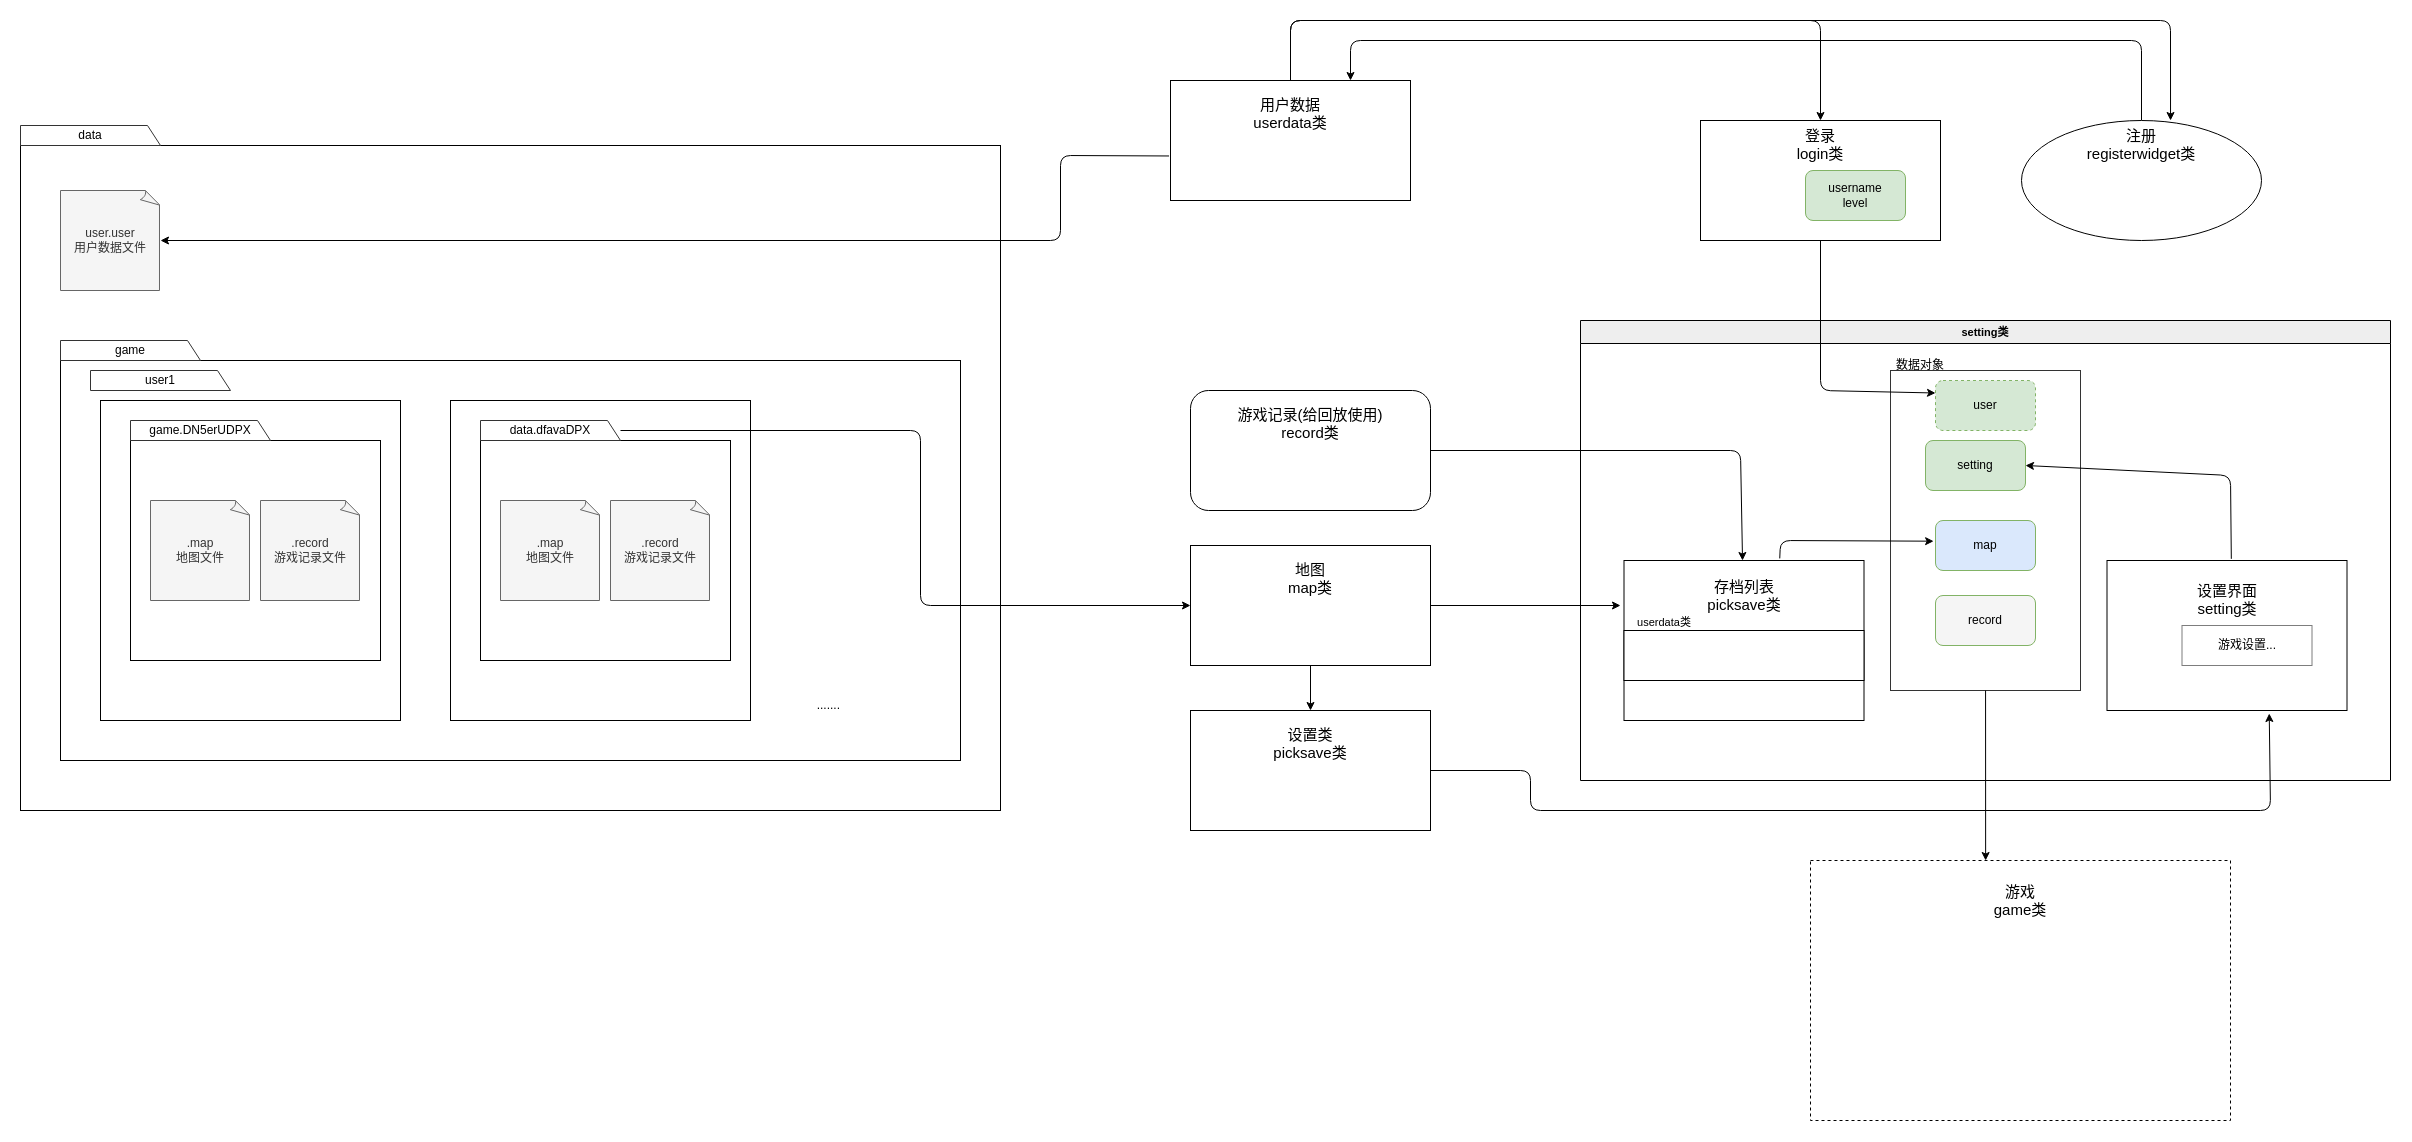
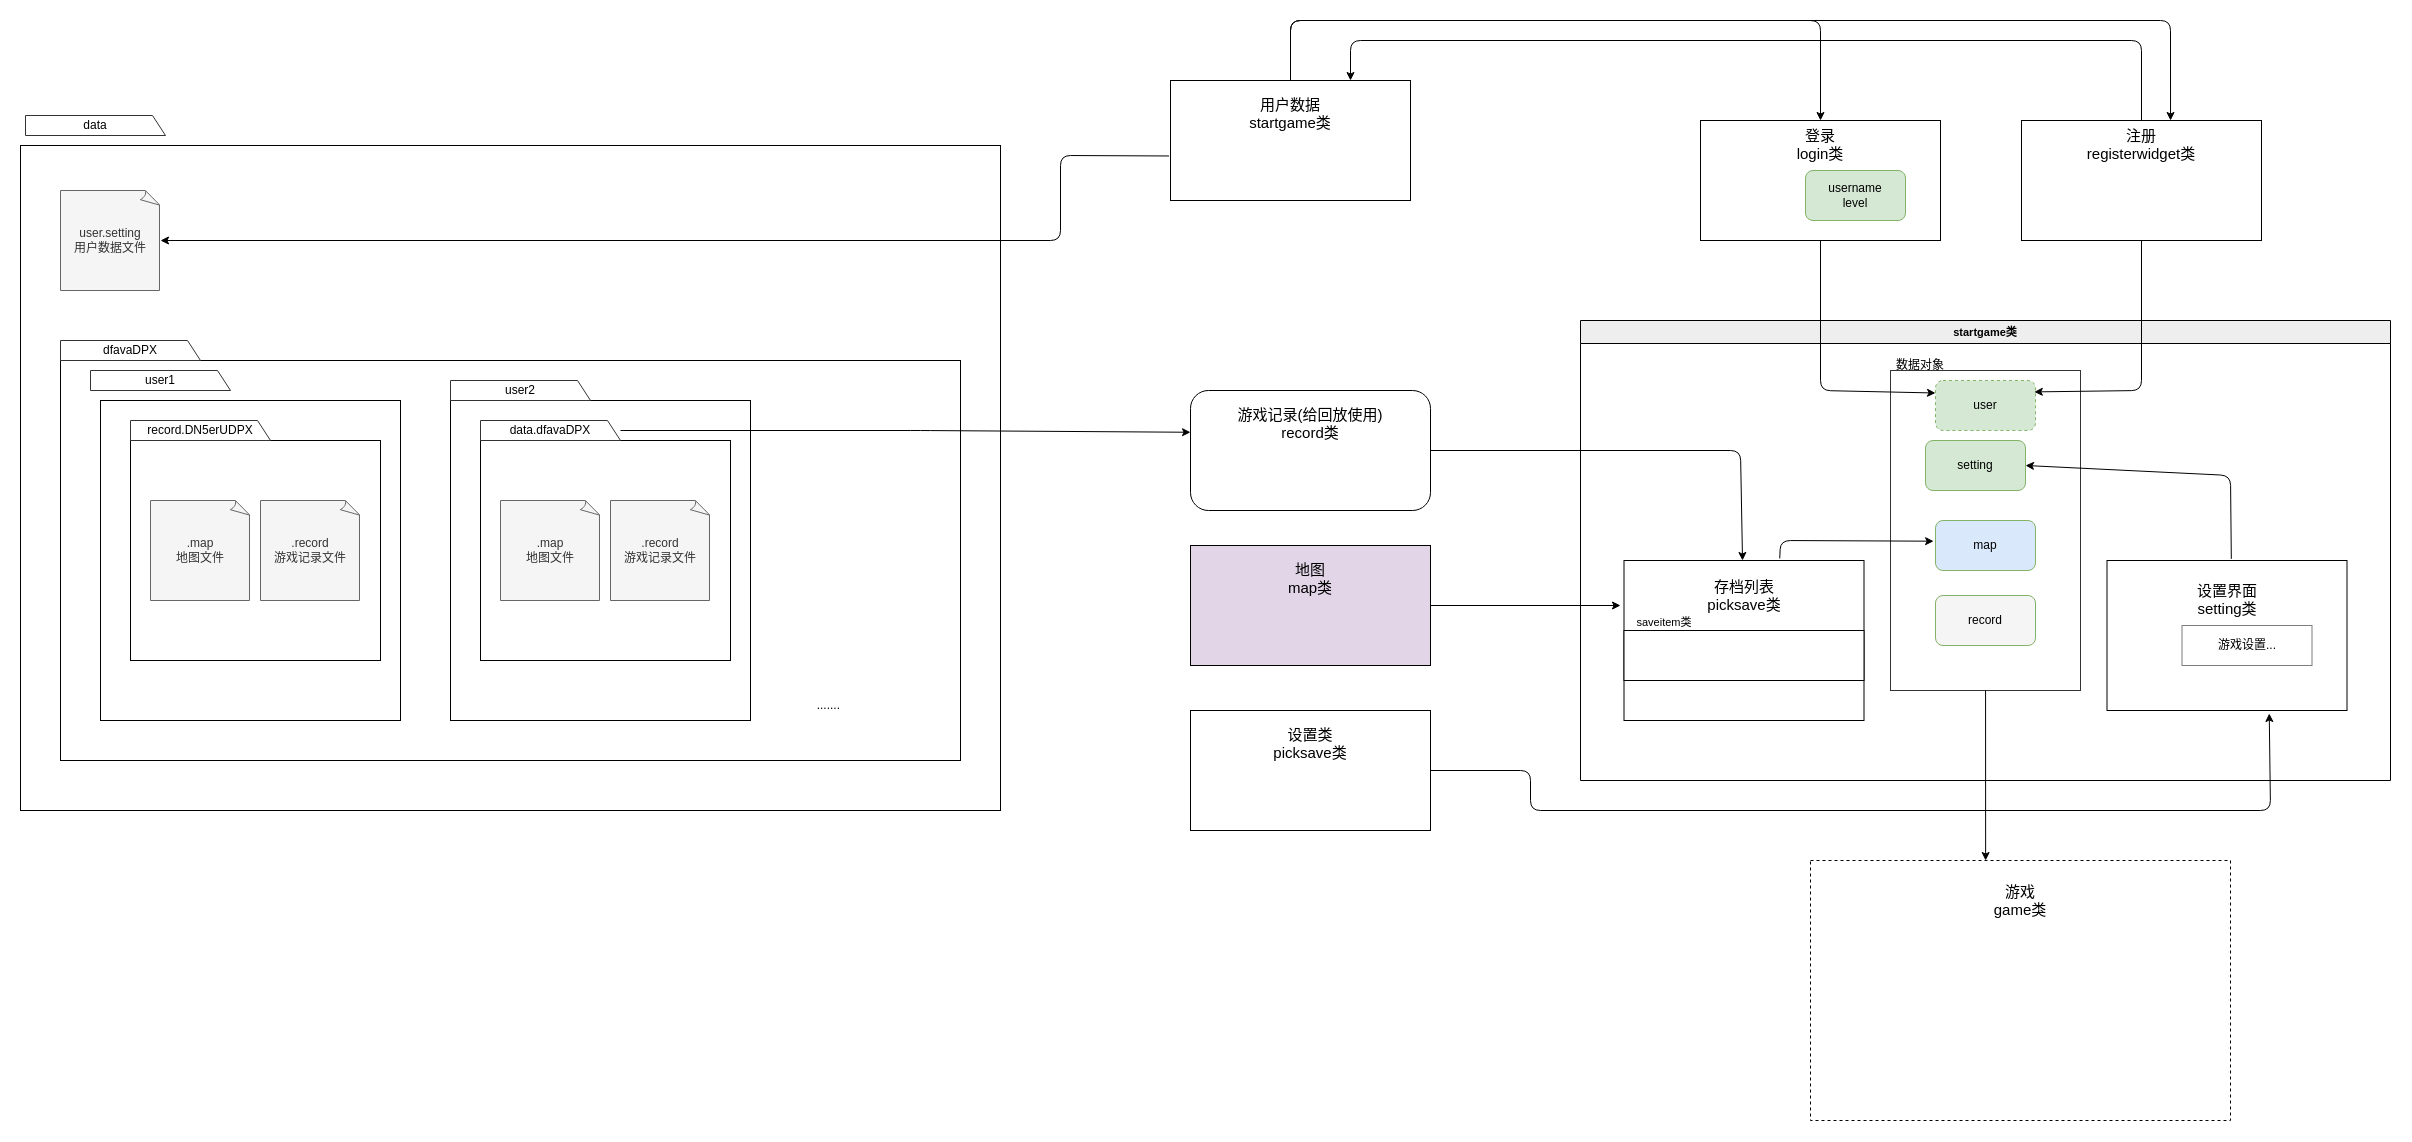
(91, 136) -> (96, 126)
(1291, 141) -> (1291, 141)
(2142, 181) -> (2142, 181)
(111, 241) -> (111, 241)
(1986, 333) -> (1986, 333)
(131, 351) -> (131, 351)
none -> (2142, 361)
none -> (521, 391)
(201, 431) -> (201, 431)
none -> (1051, 431)
(972, 606) -> none
(1311, 606) -> (1311, 606)
(1665, 621) -> (1665, 621)
(1311, 685) -> none
